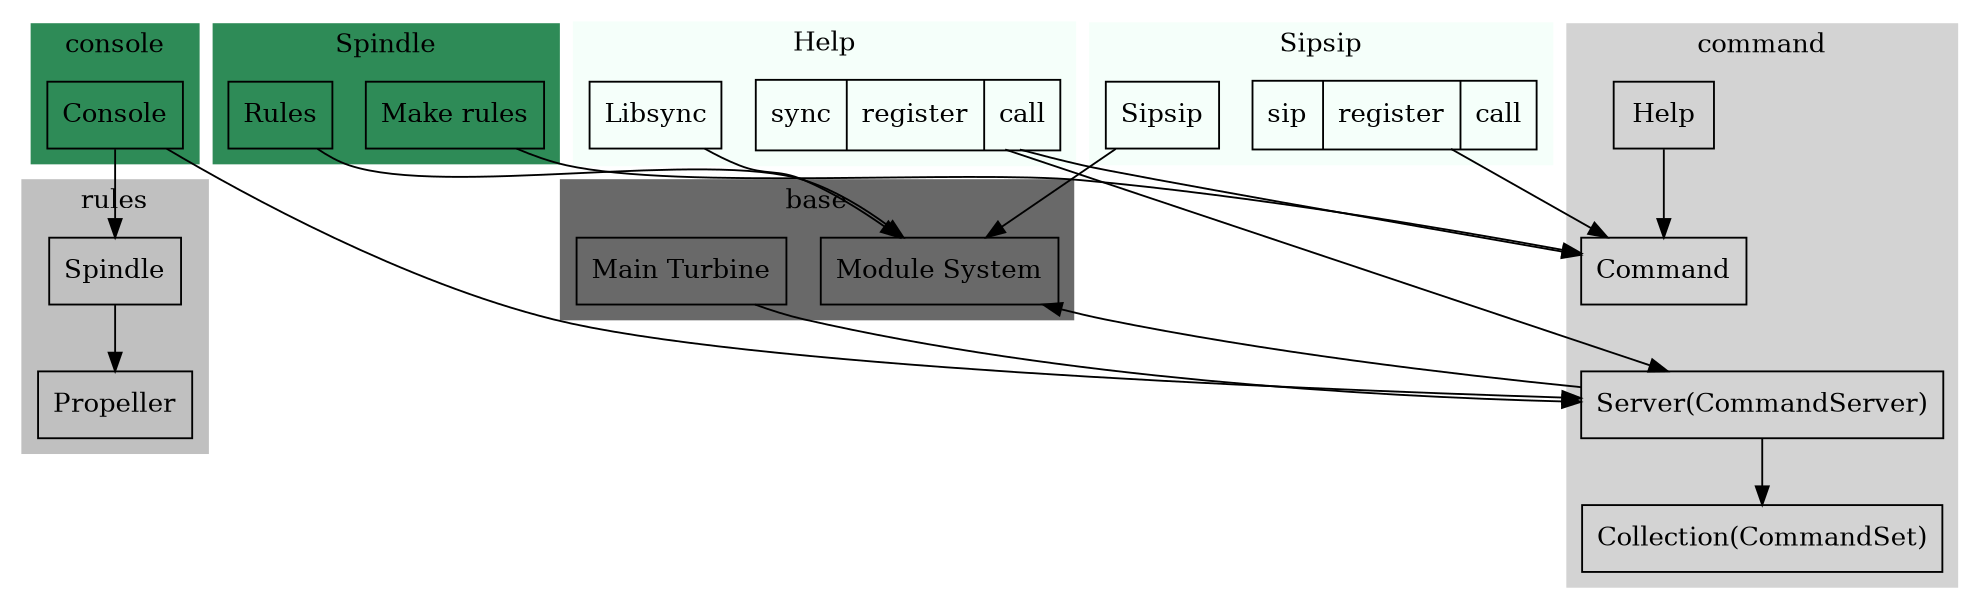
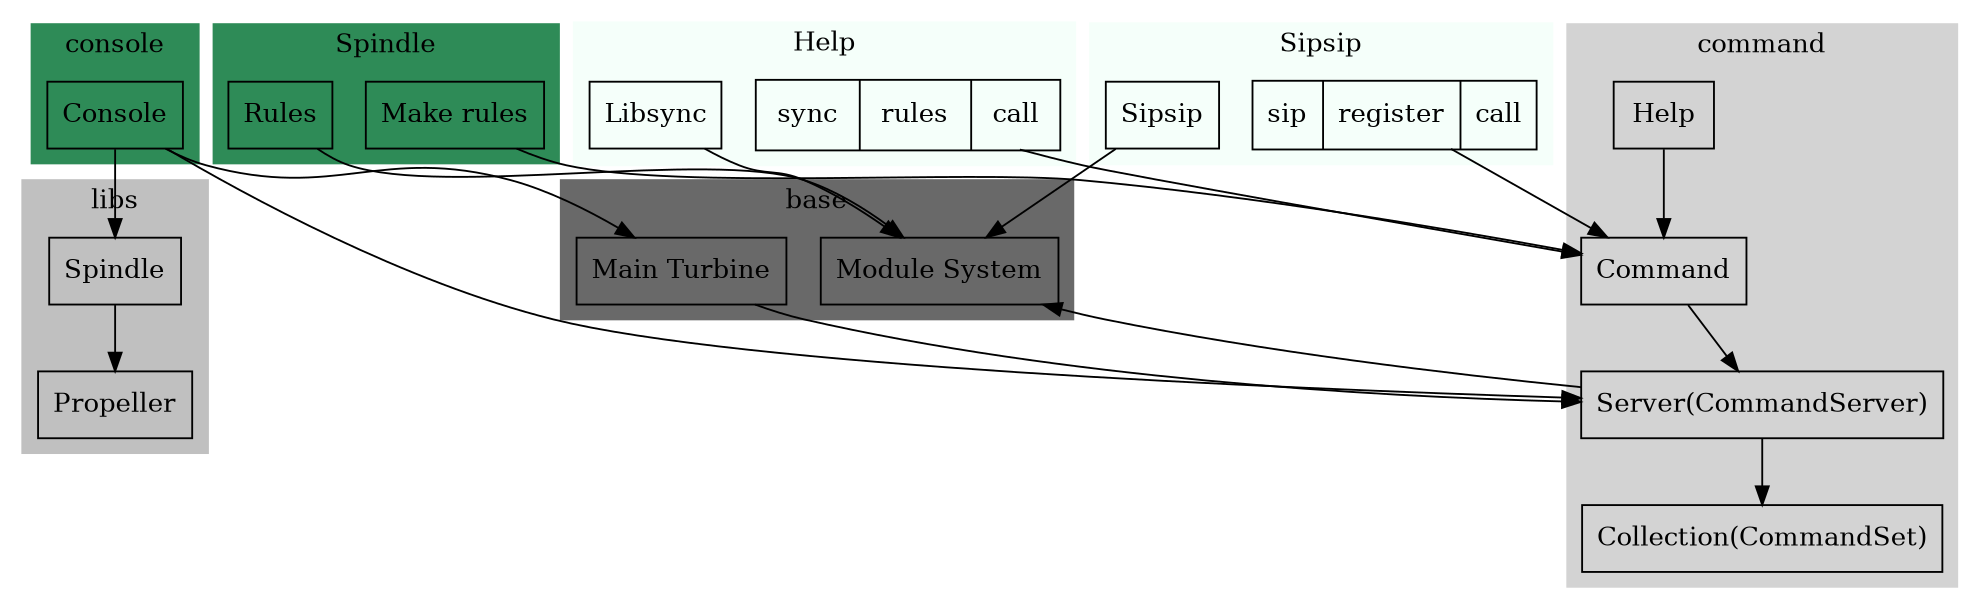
(915, 114) -> (915, 114)
none -> (337, 175)
(115, 201) -> (115, 201)
(1328, 257) -> (1708, 331)
